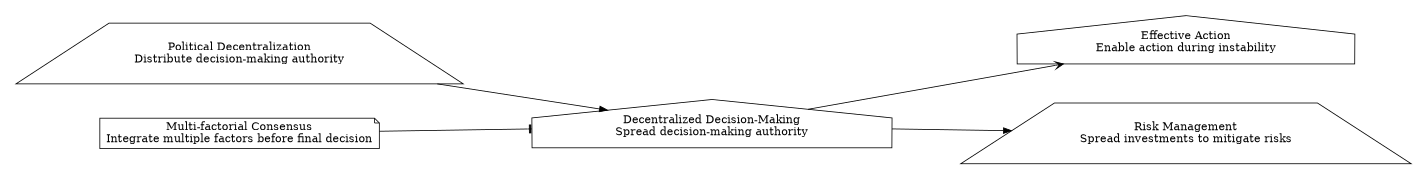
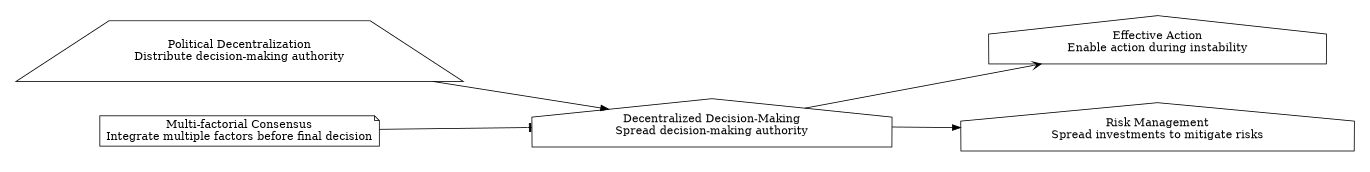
(1186, 133) -> (1158, 129)
